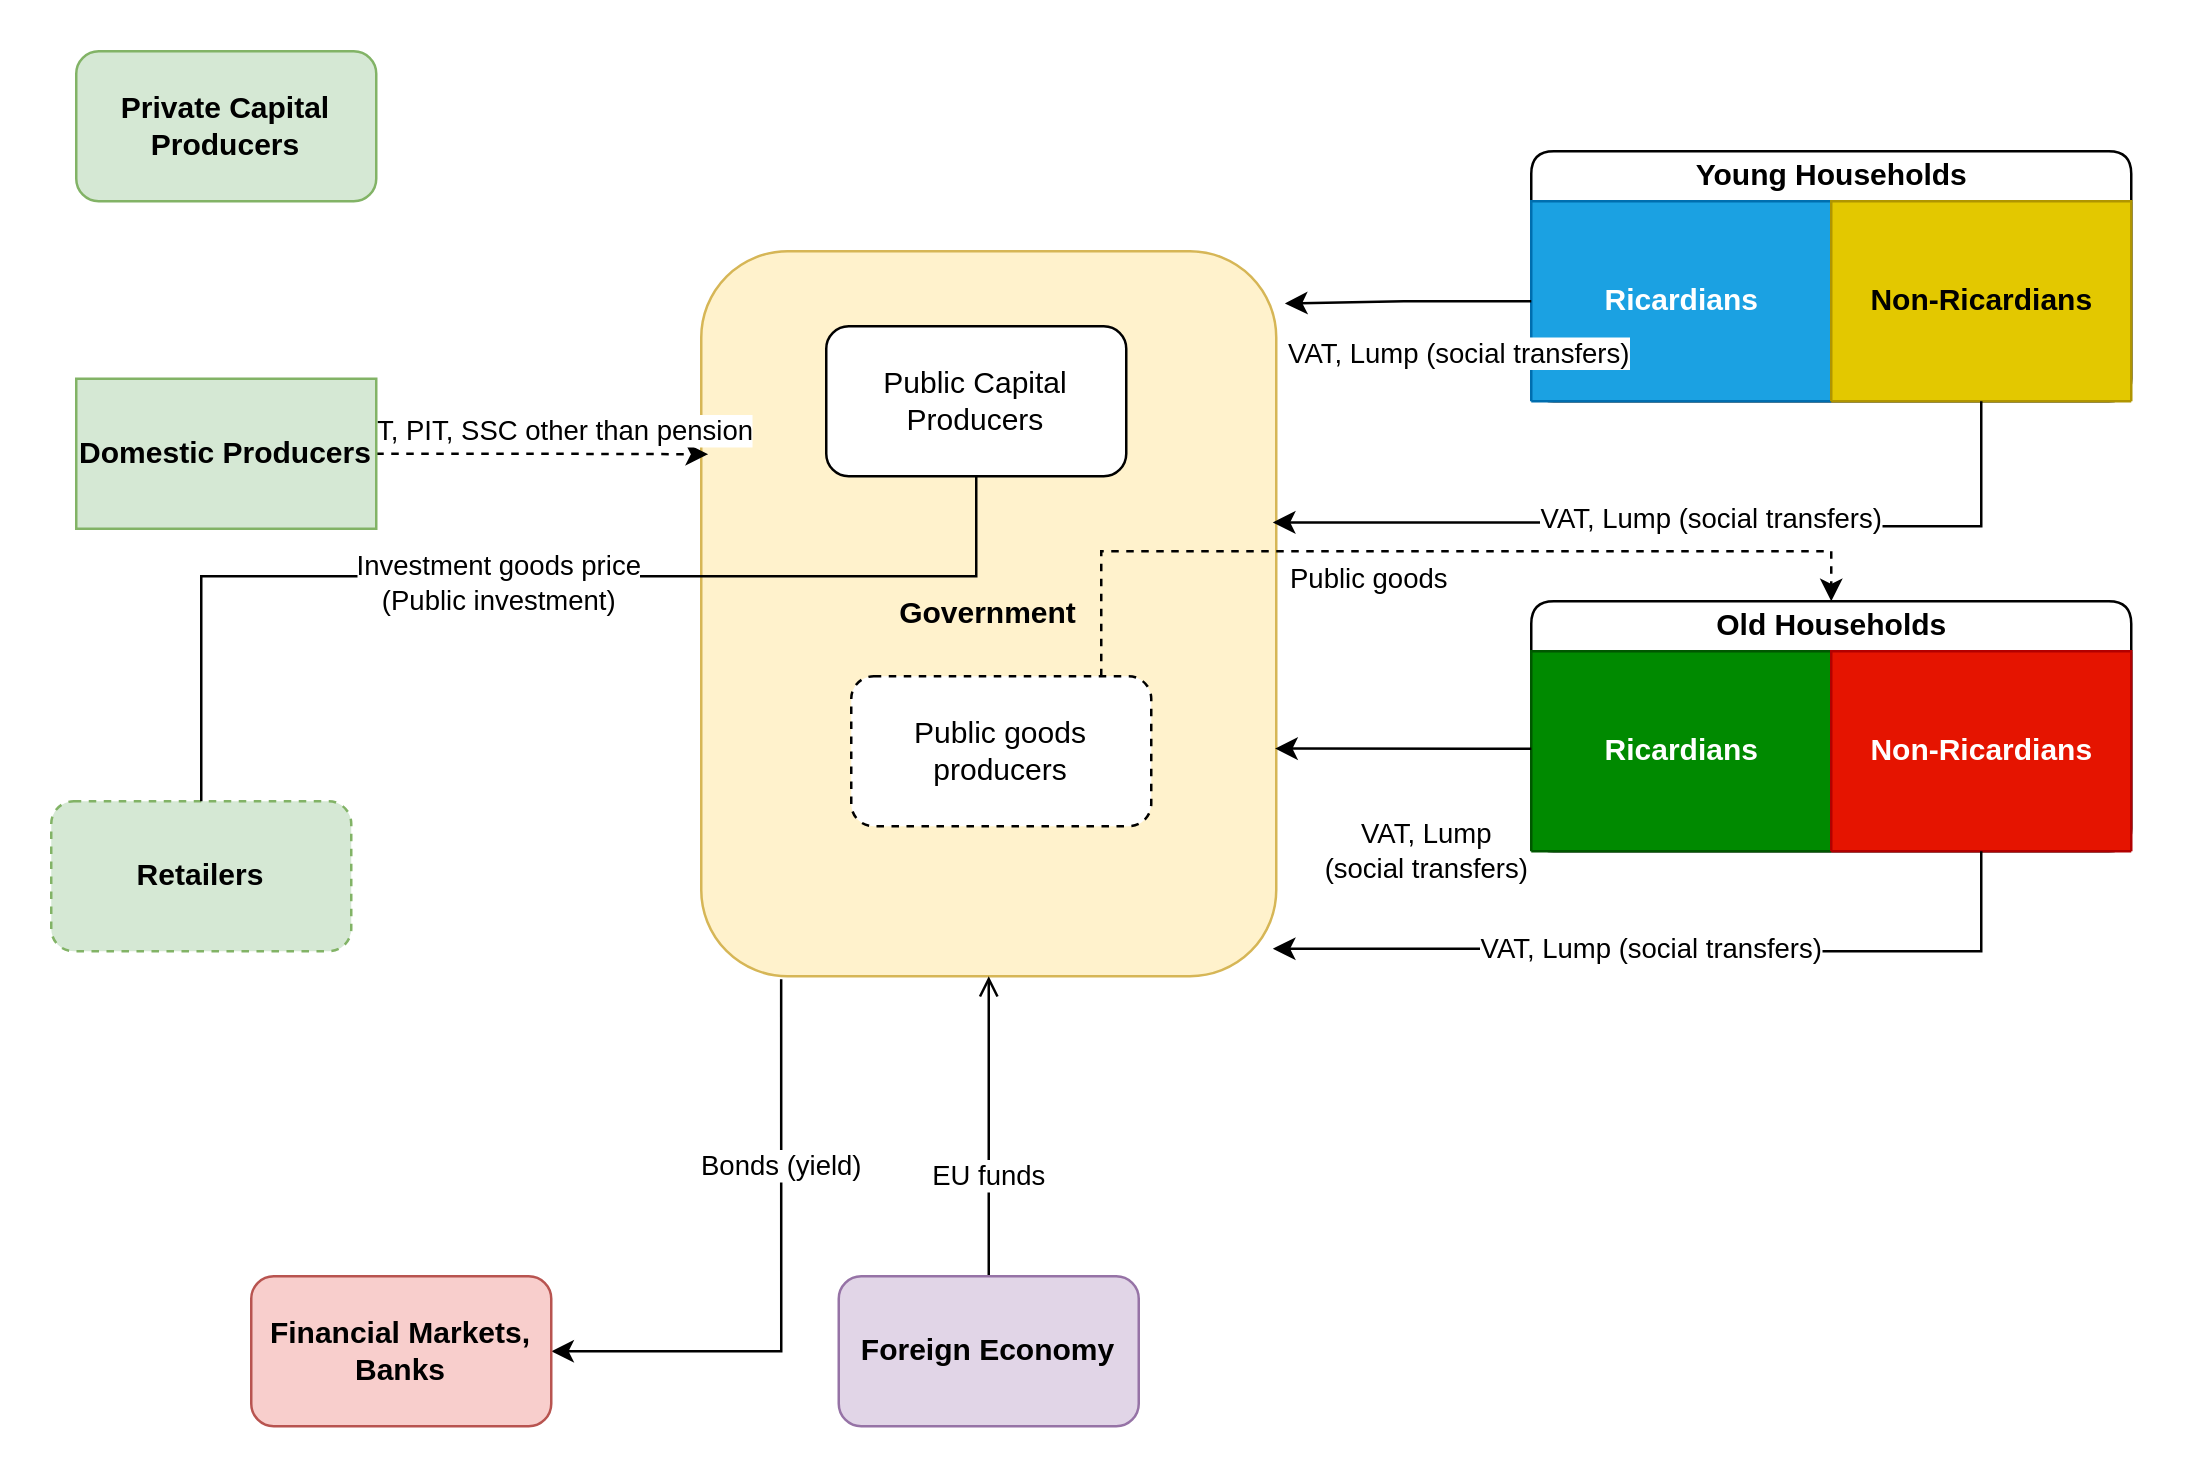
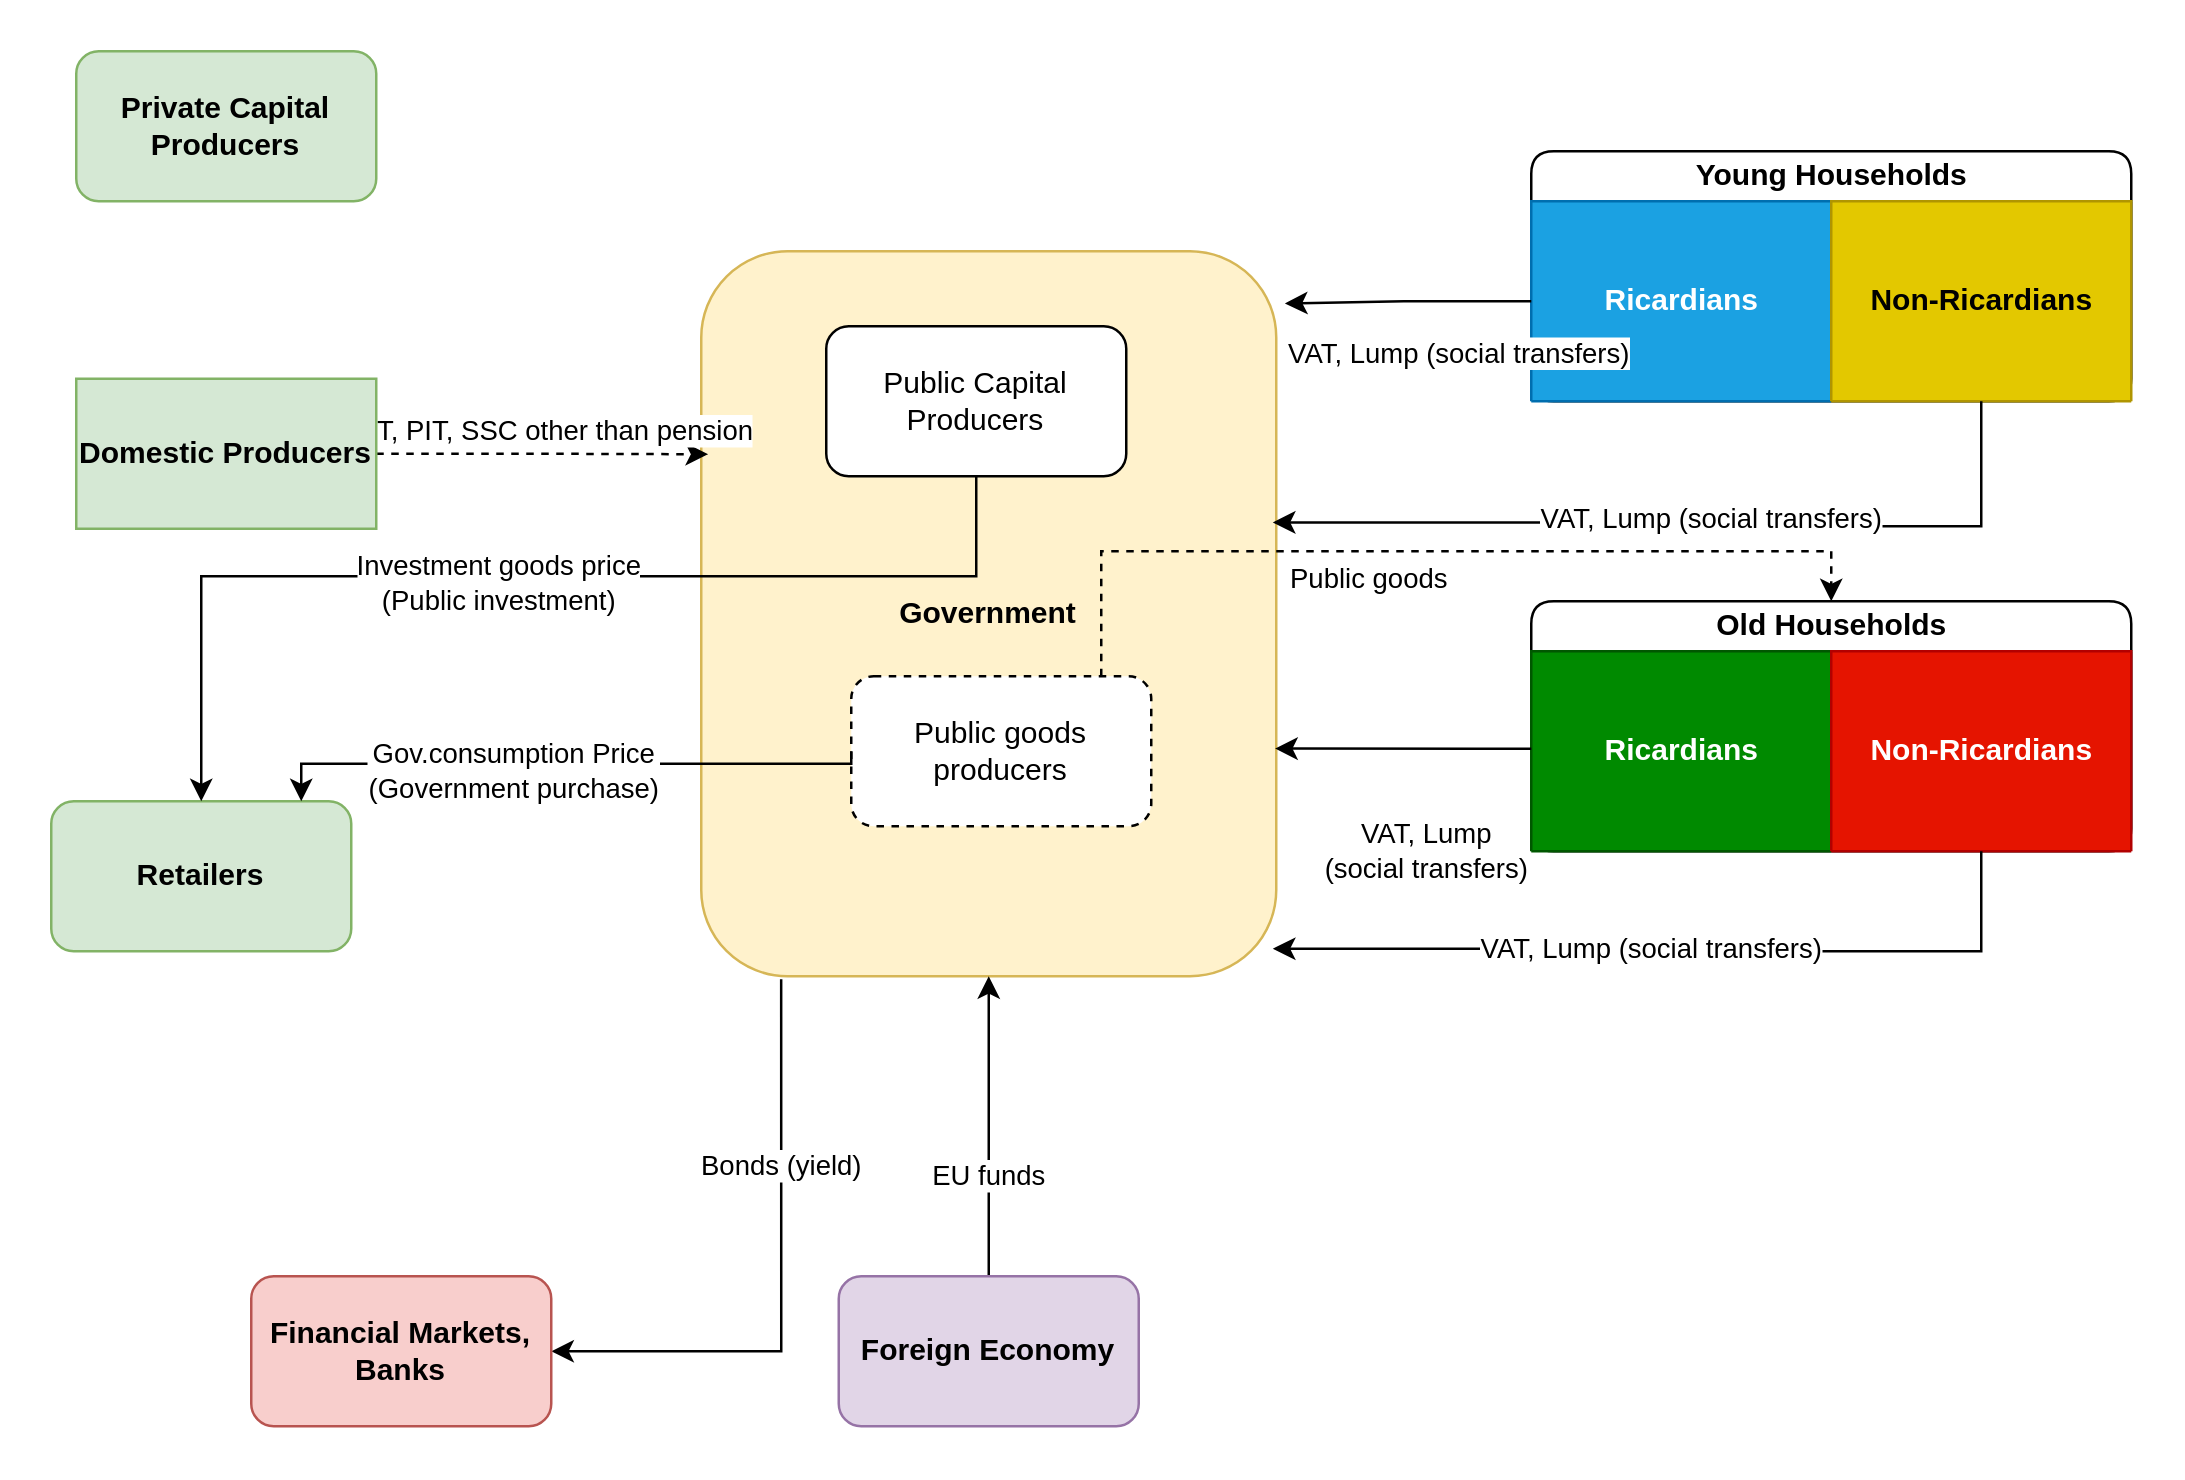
none -> (734, 764)
(201, 791) -> (201, 783)
(201, 876) -> (201, 876)
(989, 990) -> (989, 994)
